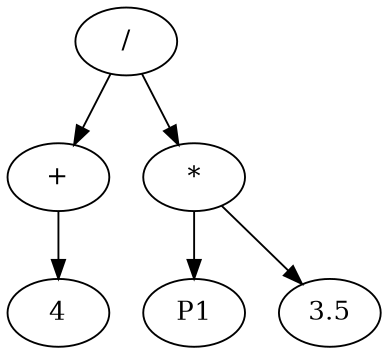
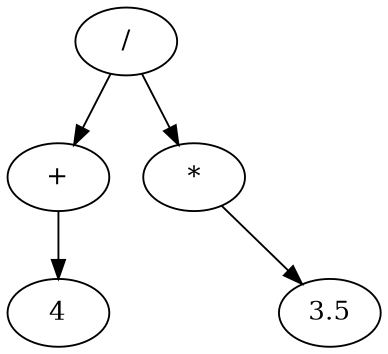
(194, 313) -> none
